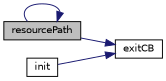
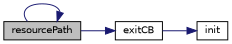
(82, 60) -> (175, 31)
